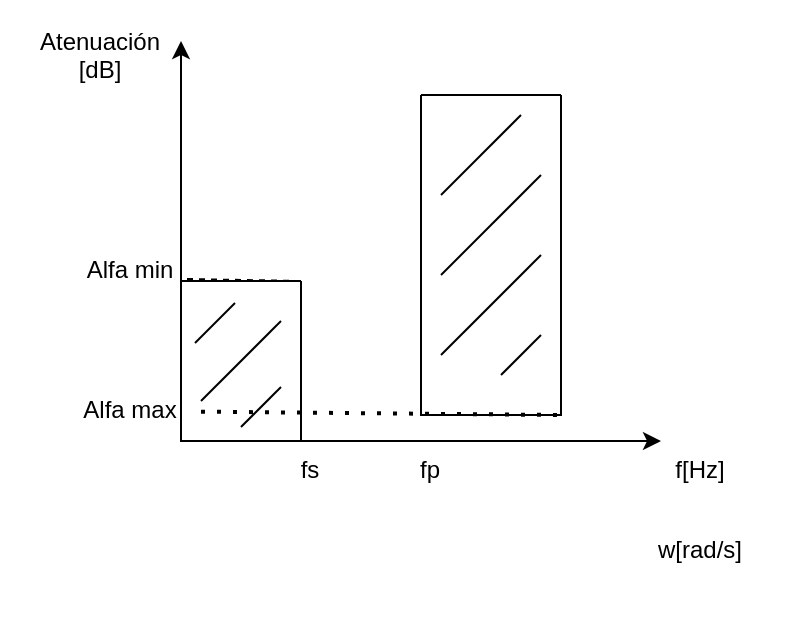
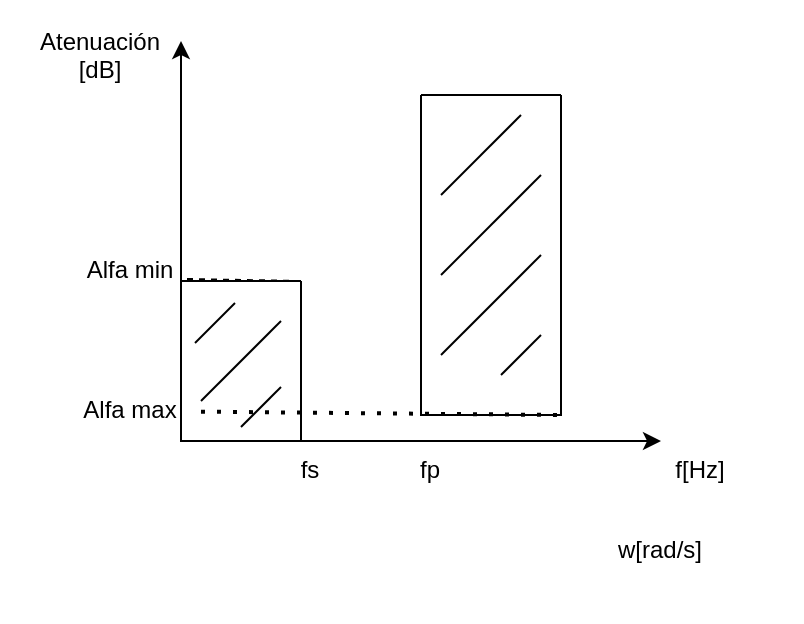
(701, 551) -> (661, 551)
